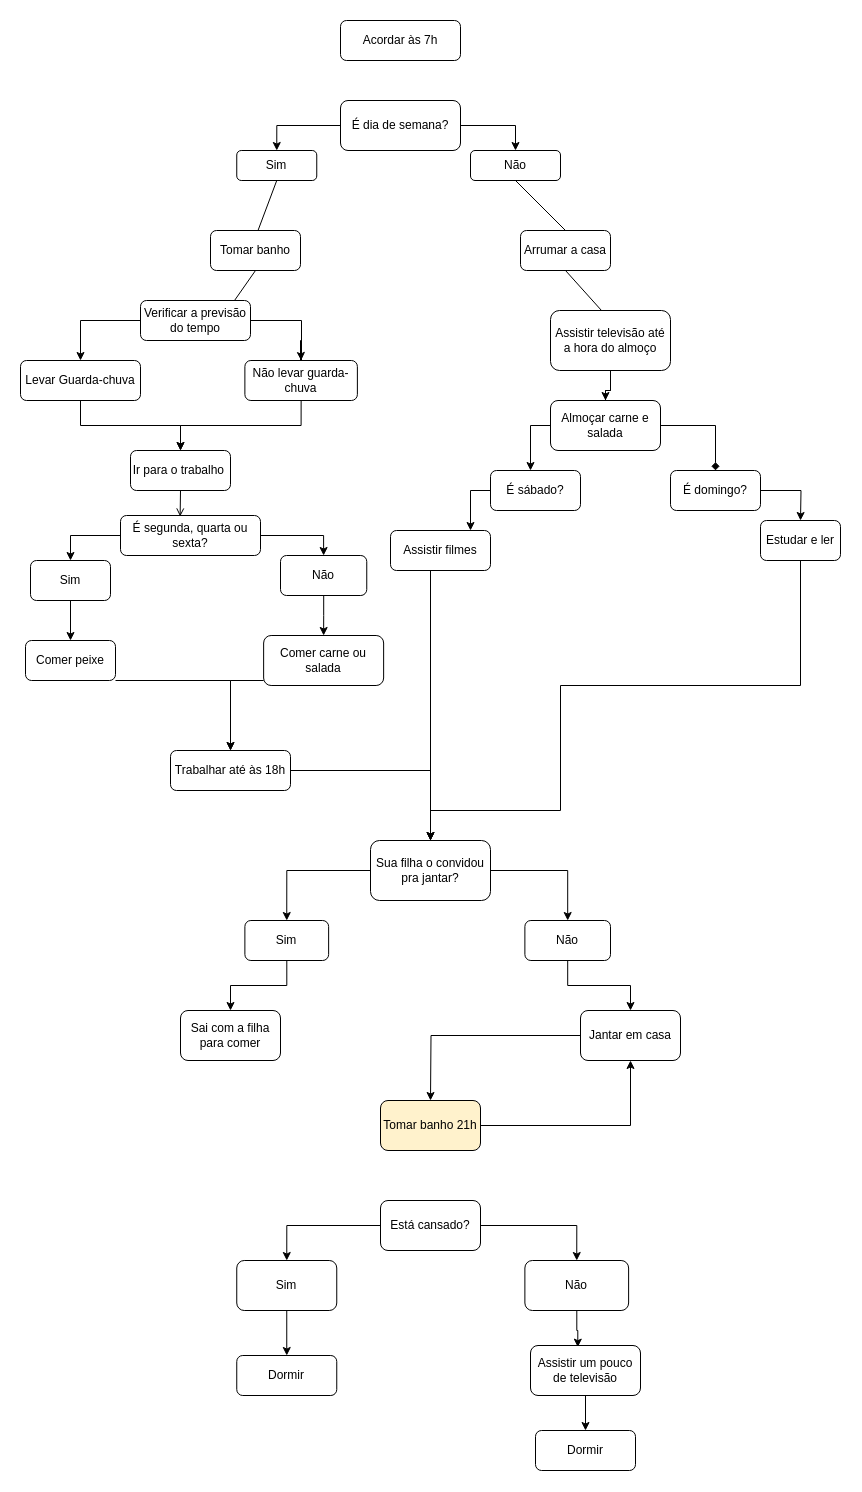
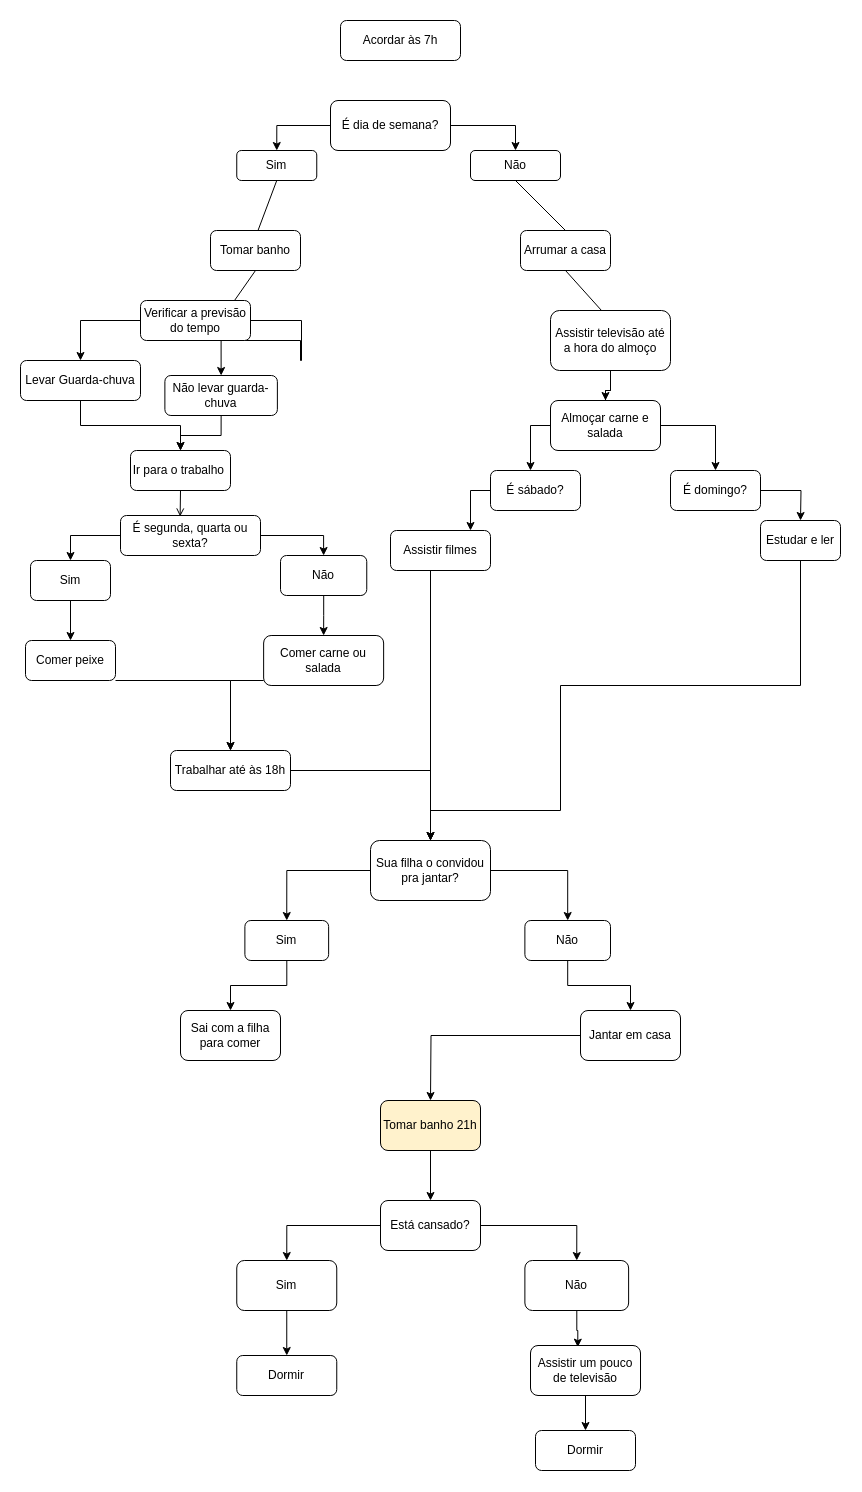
(401, 126) -> (391, 126)
(301, 381) -> (221, 396)
(716, 461) -> (716, 462)
(585, 1126) -> (431, 1172)
